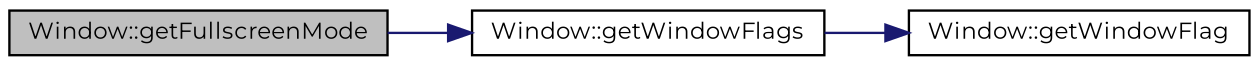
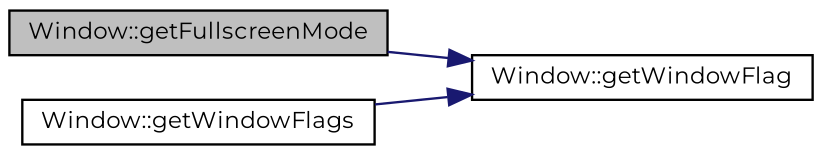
(418, 33) -> (418, 55)
